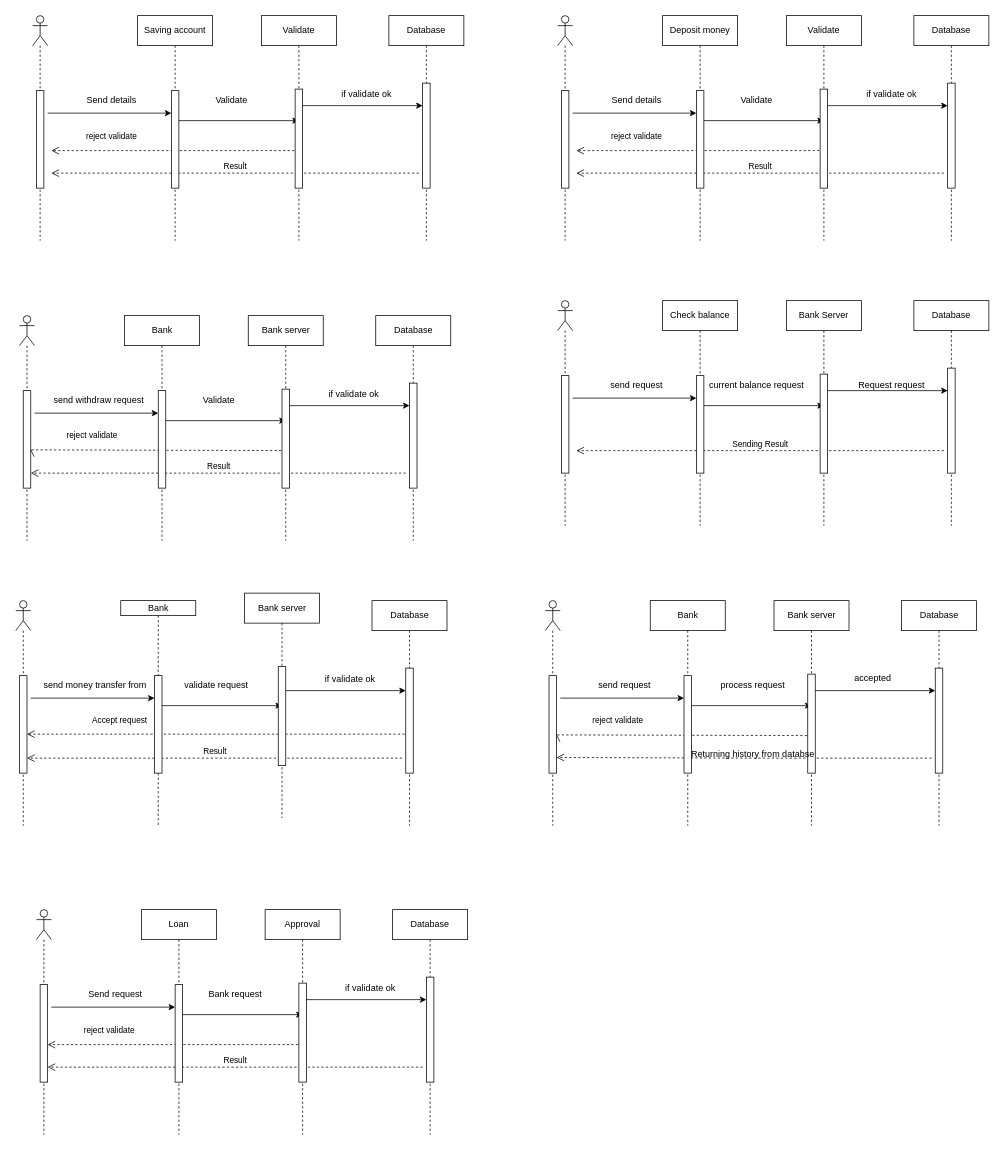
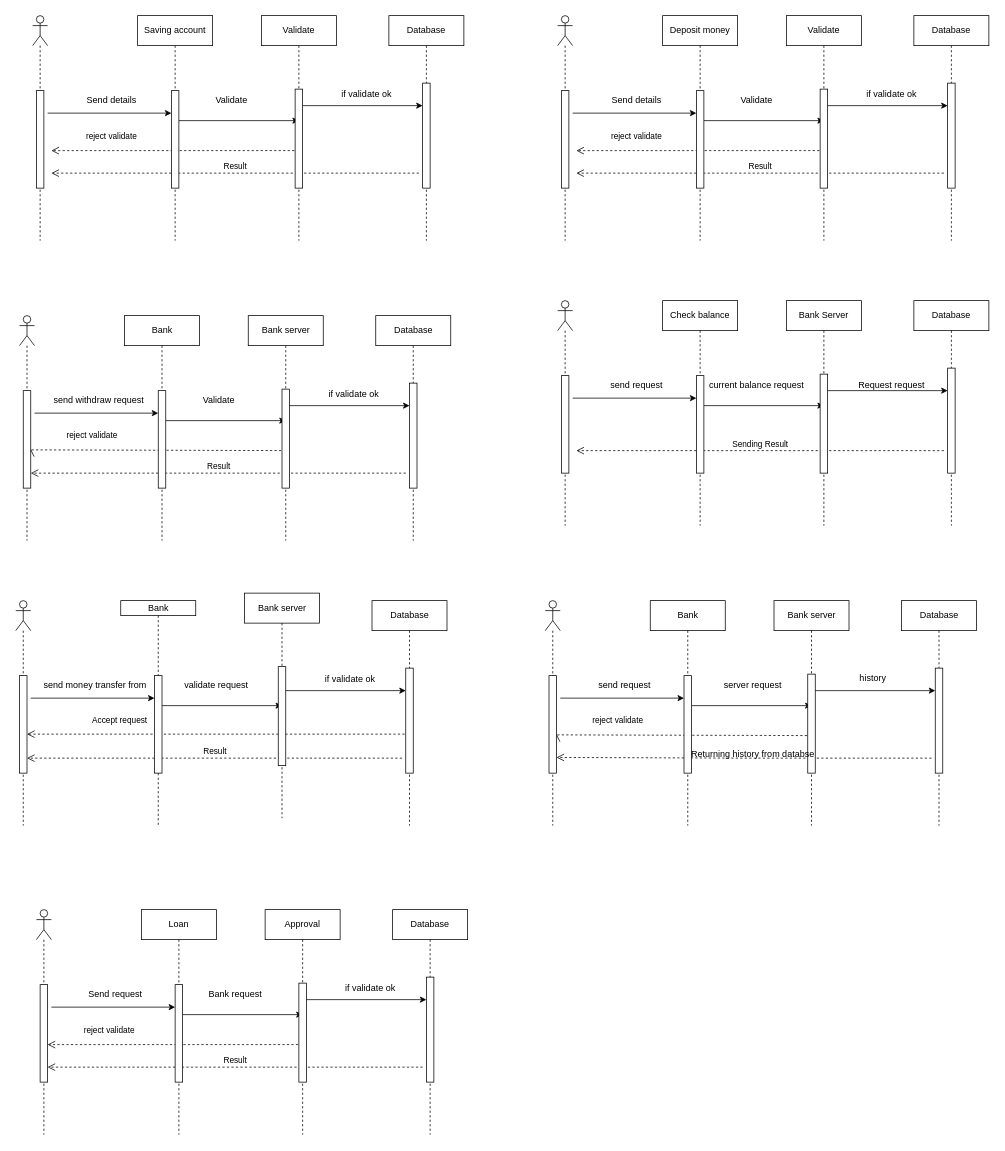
(873, 678) -> (873, 678)
(753, 685) -> (753, 685)
